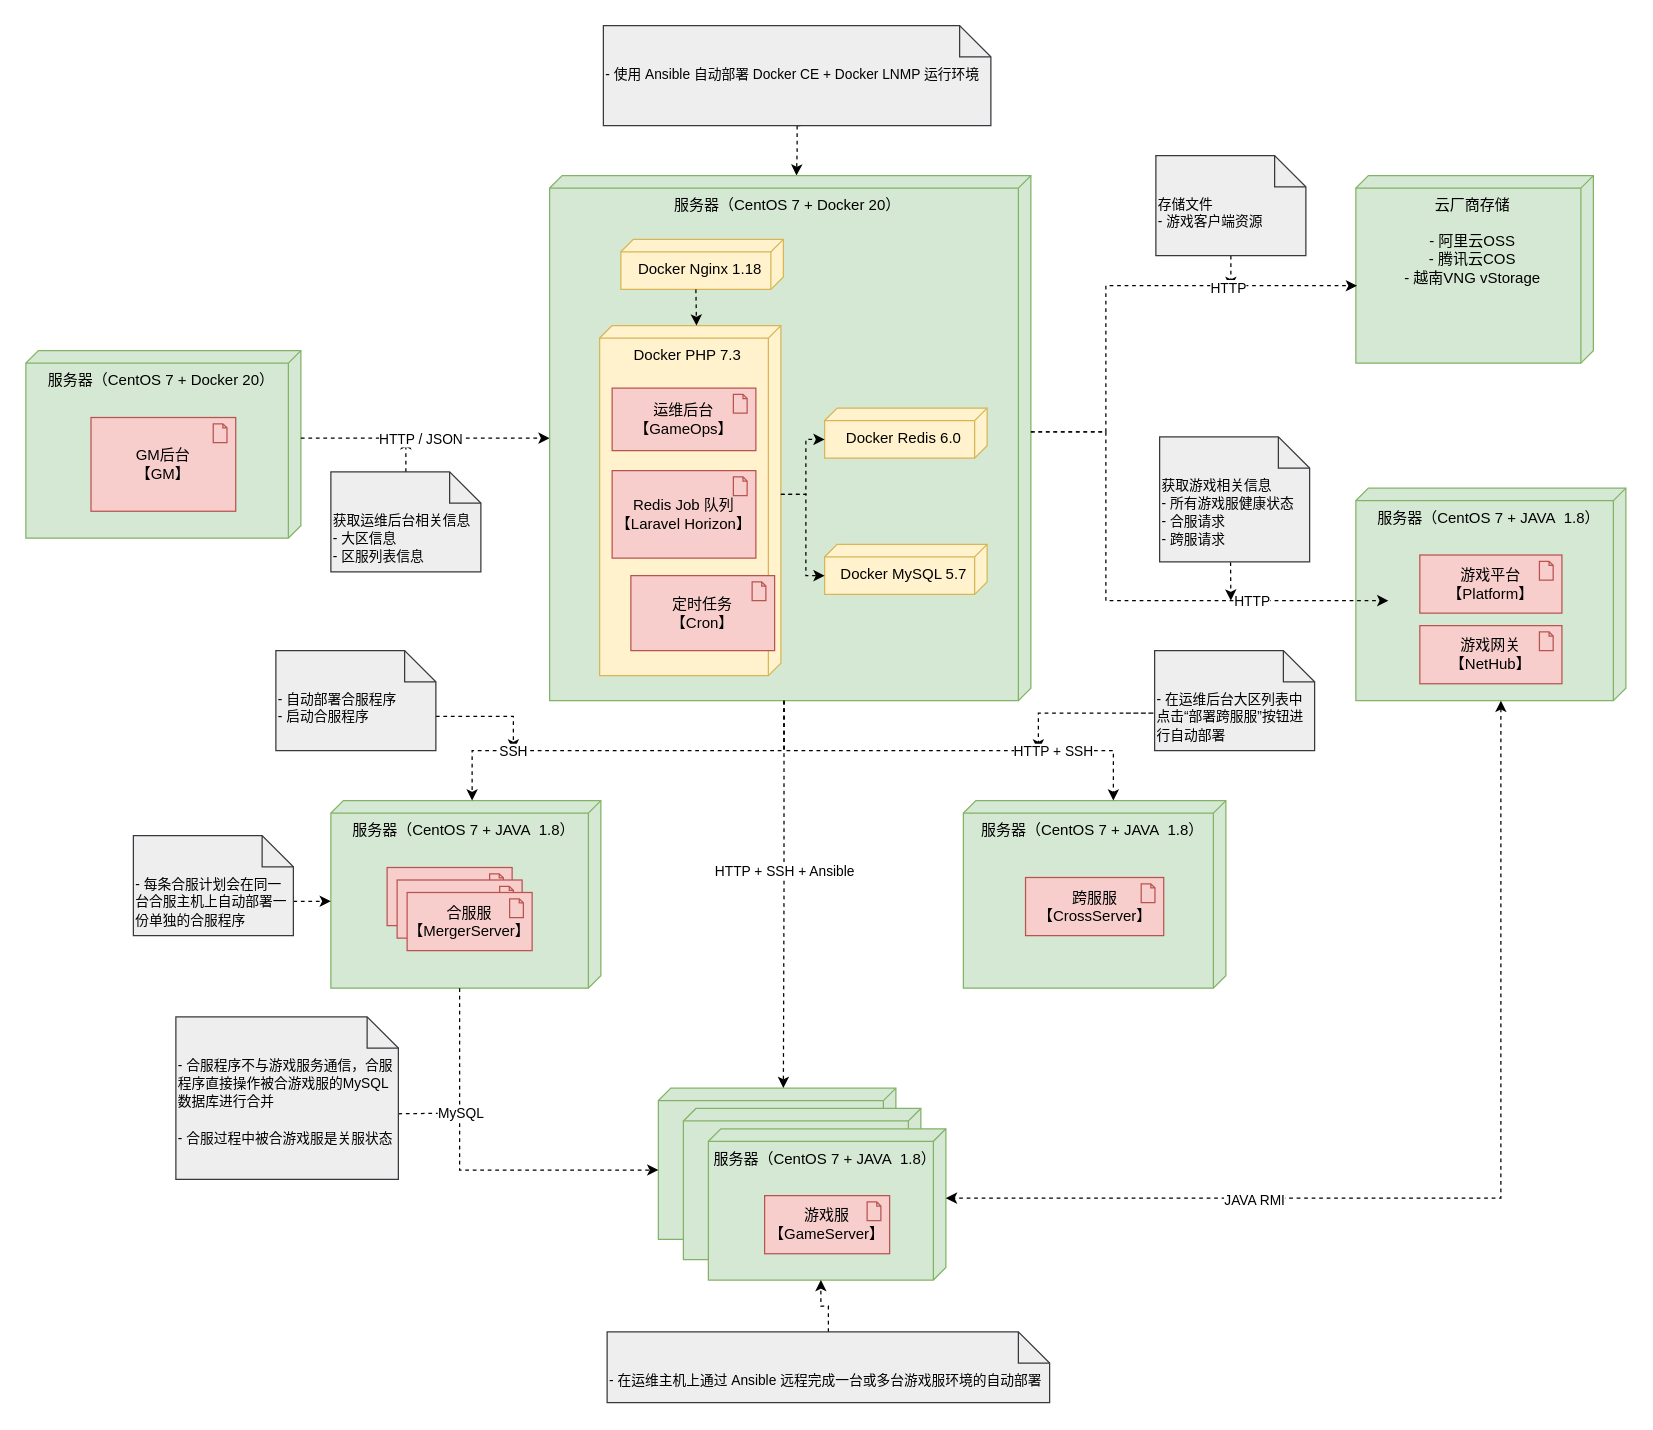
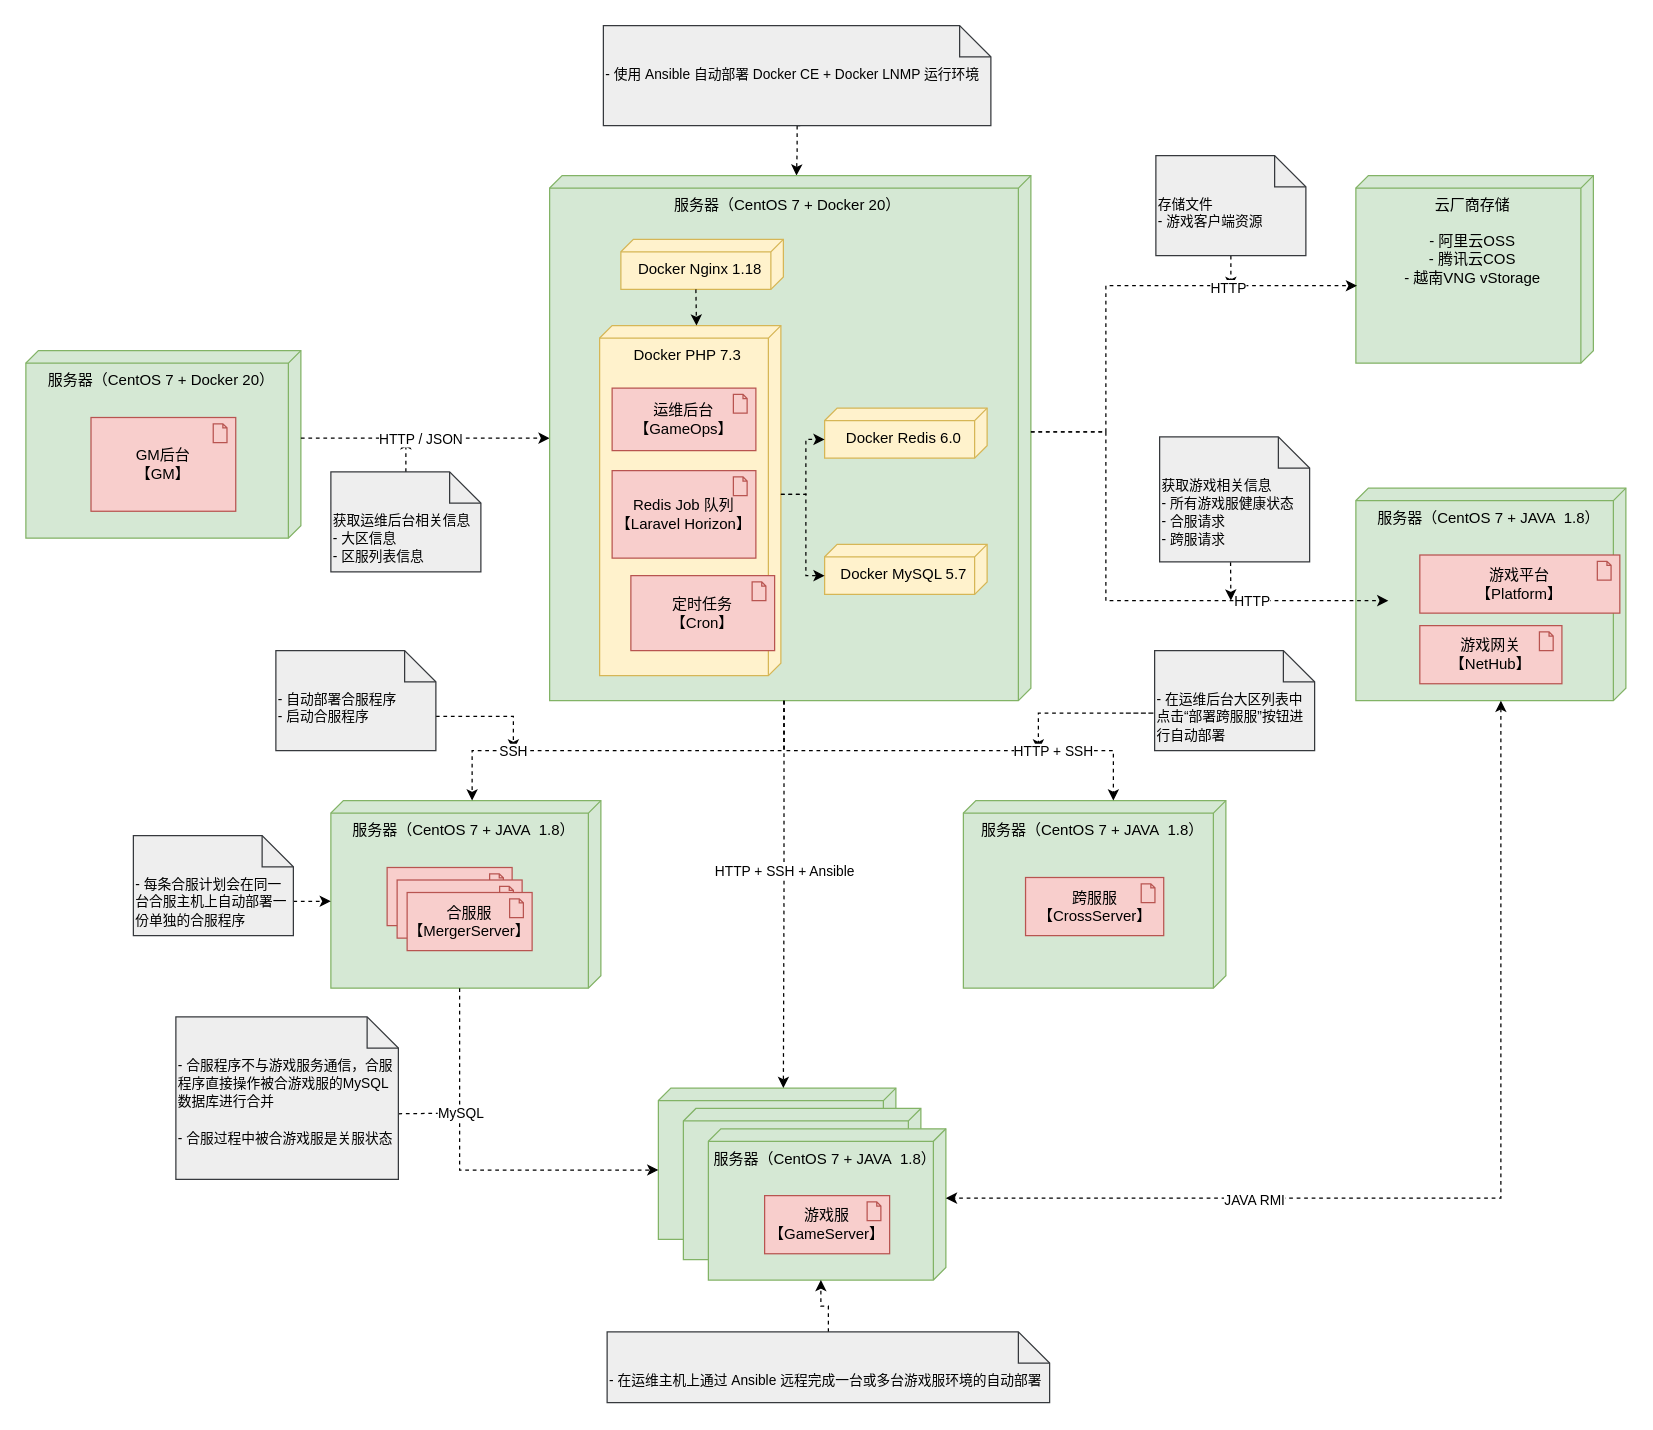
(1491, 584) -> (1520, 584)
